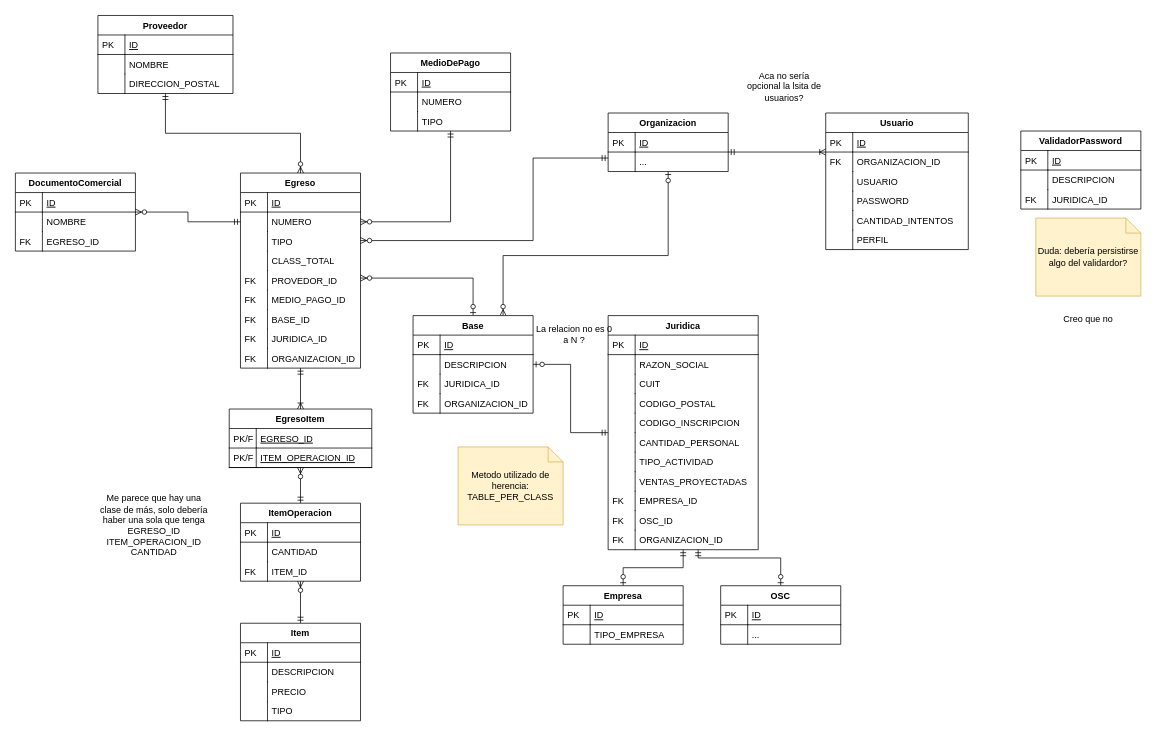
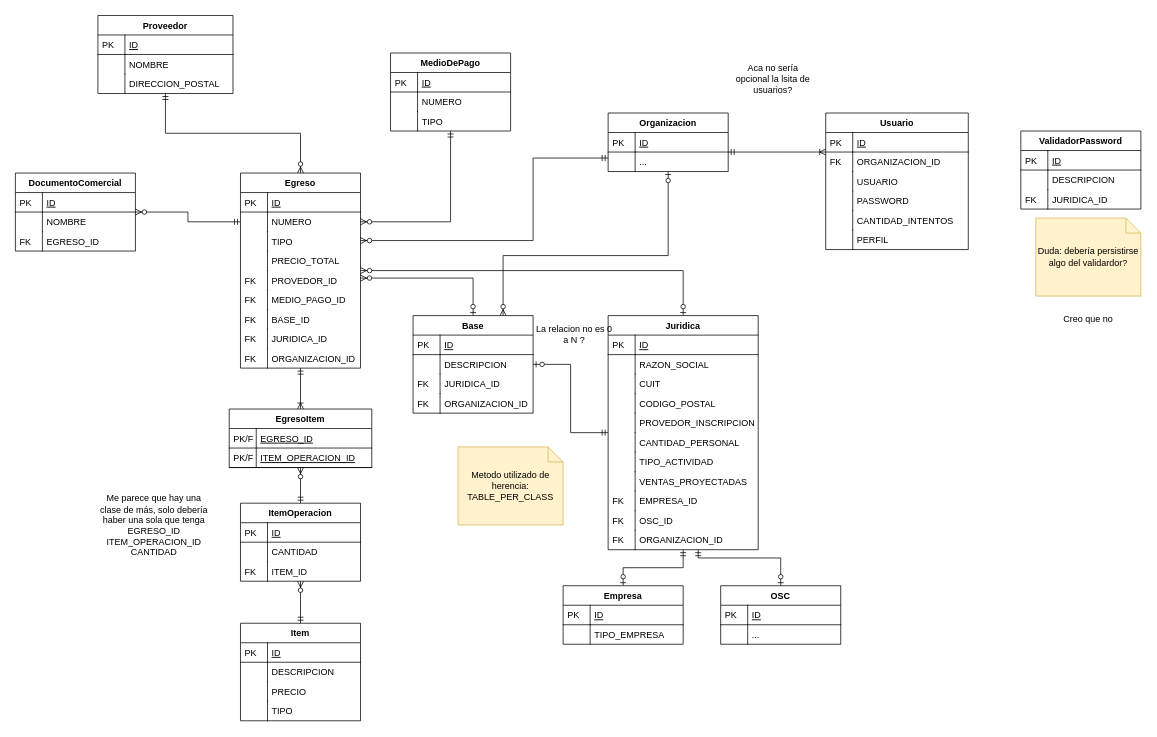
(784, 87) -> (773, 79)
(299, 261) -> (302, 261)
none -> (546, 270)
(684, 423) -> (689, 423)
